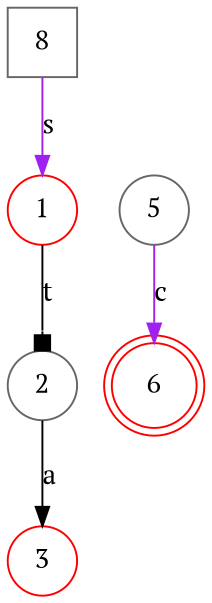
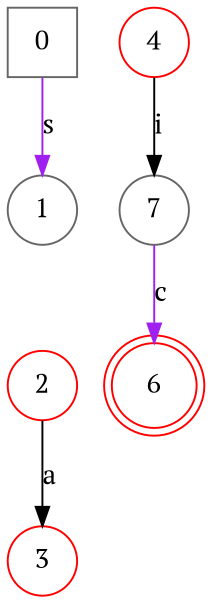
(42, 42) -> (42, 42)
none -> (154, 42)
(42, 210) -> (42, 210)
(154, 210) -> (154, 210)
(42, 288) -> none
(42, 386) -> (42, 386)
